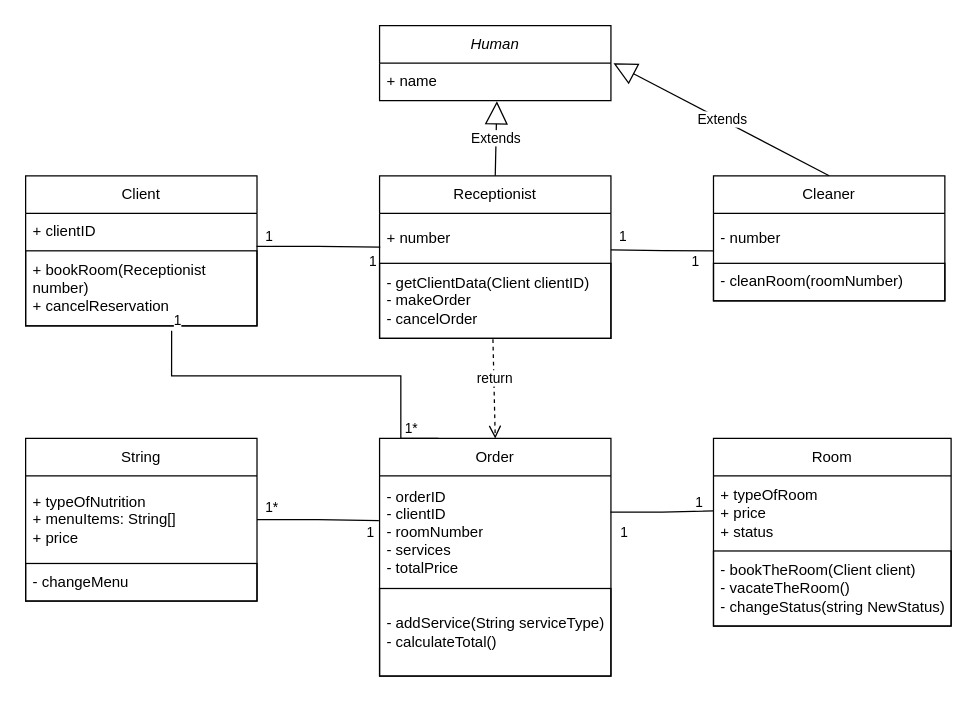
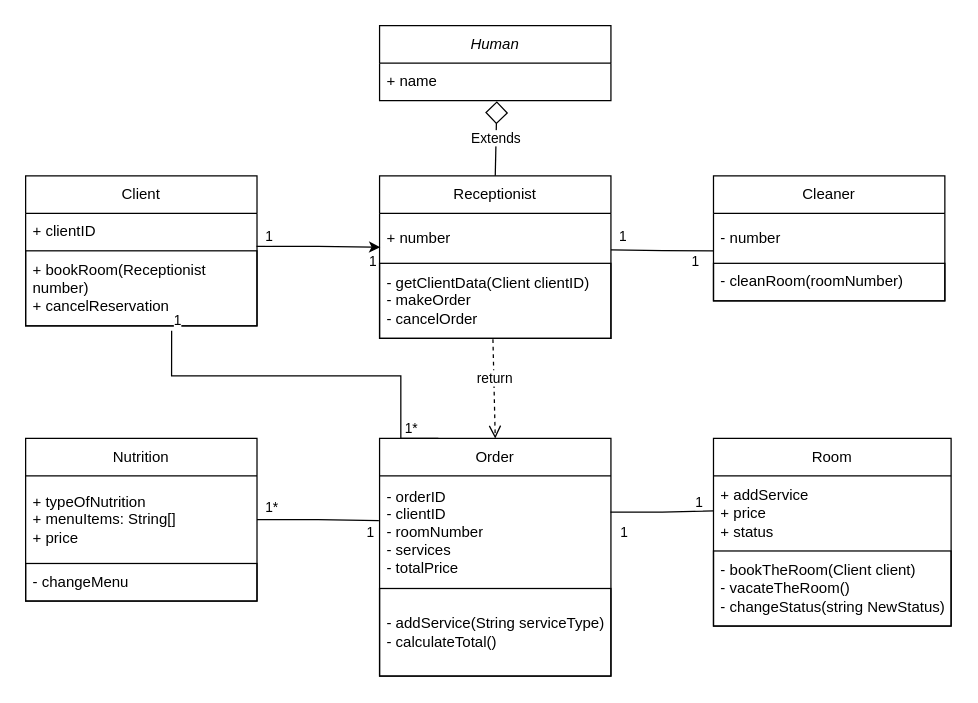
(496, 125) -> (496, 125)
(731, 125) -> none
(372, 247) -> (370, 247)
(141, 457) -> (141, 457)
(769, 513) -> (767, 513)
